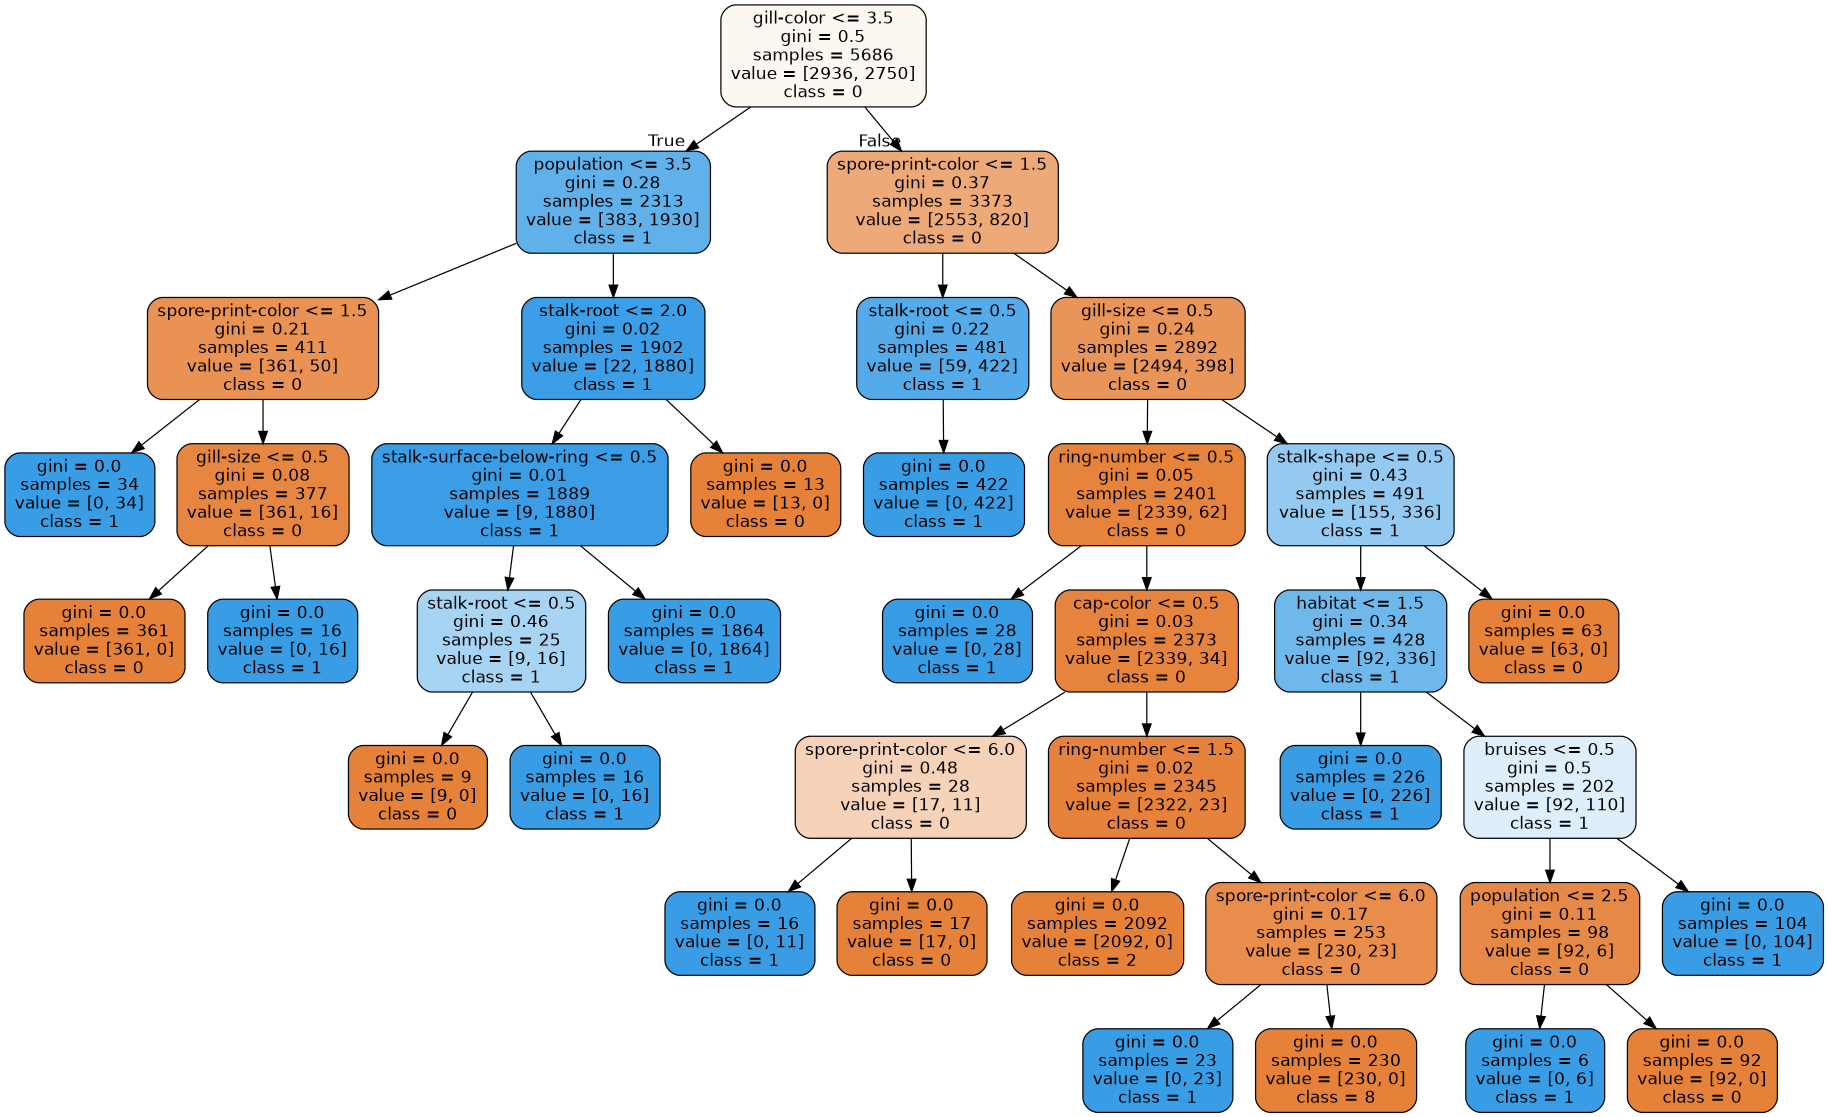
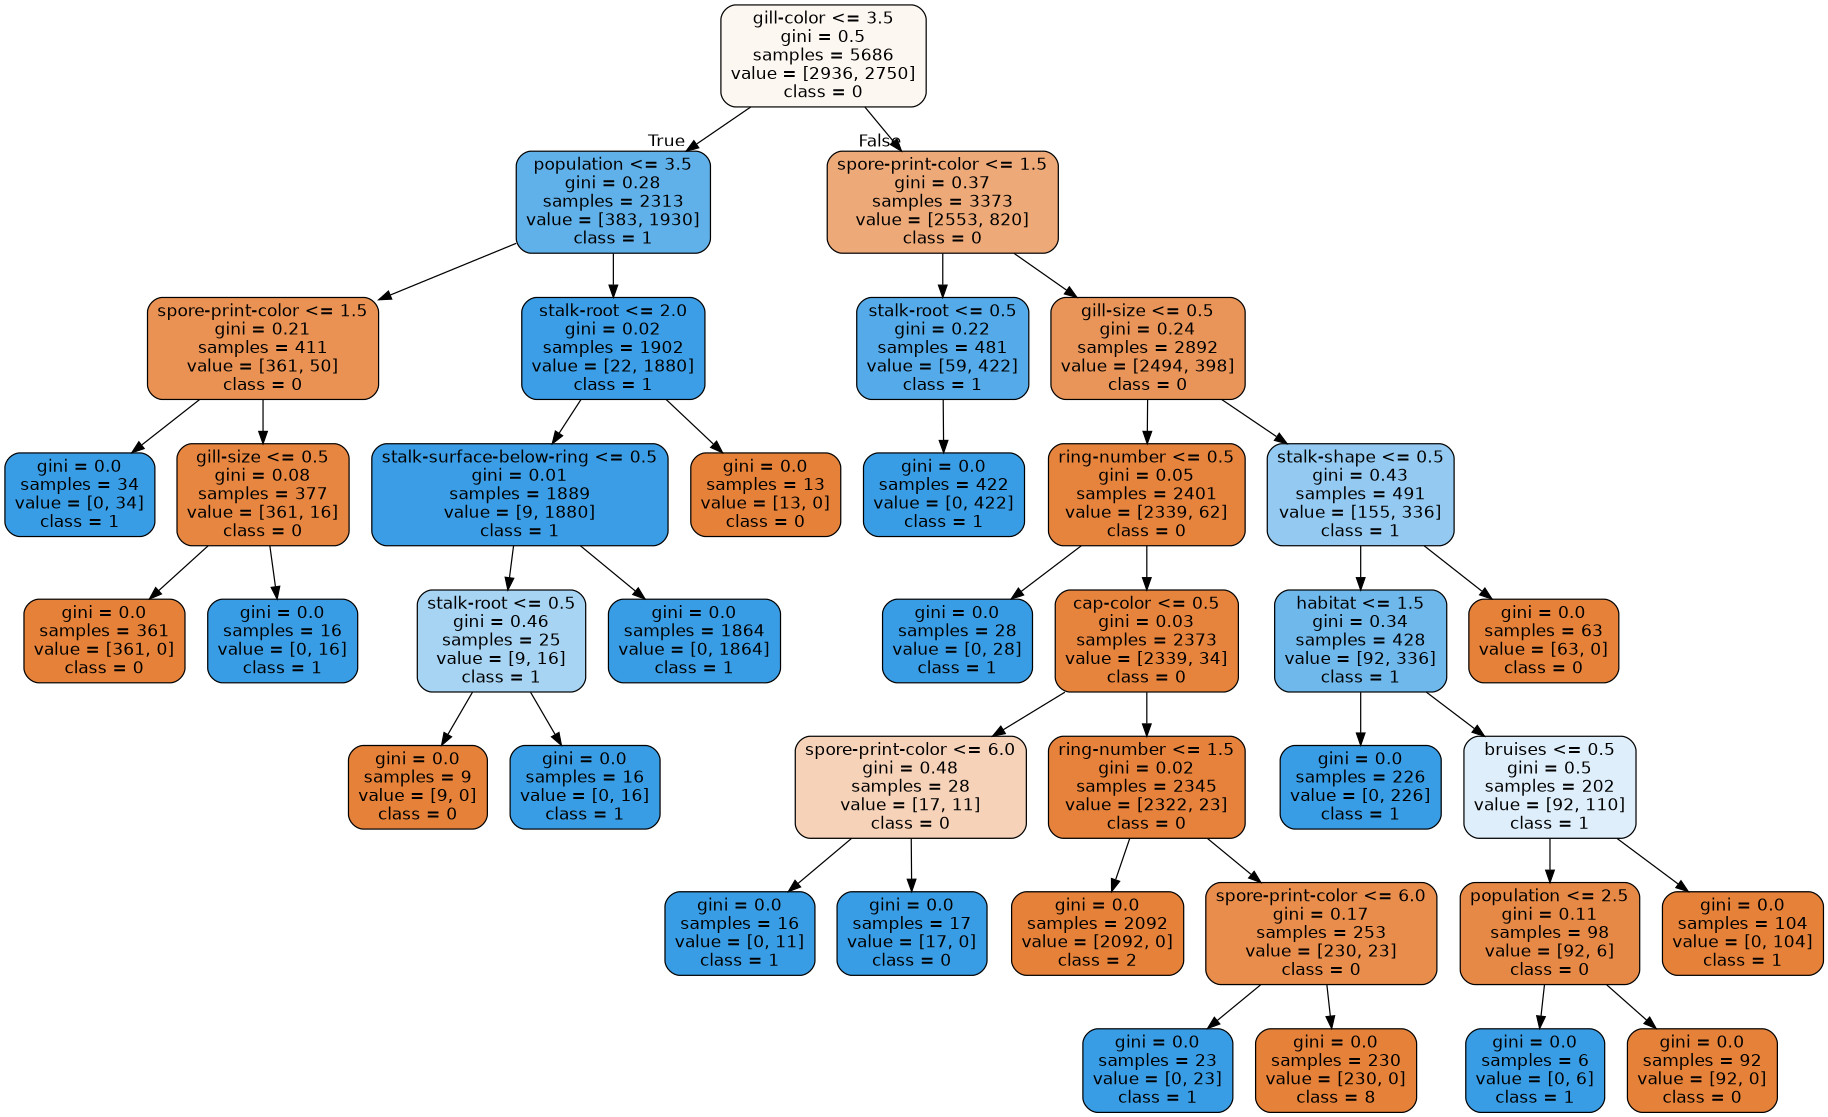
(912, 934) -> (912, 934)
(1743, 934) -> (1743, 934)
